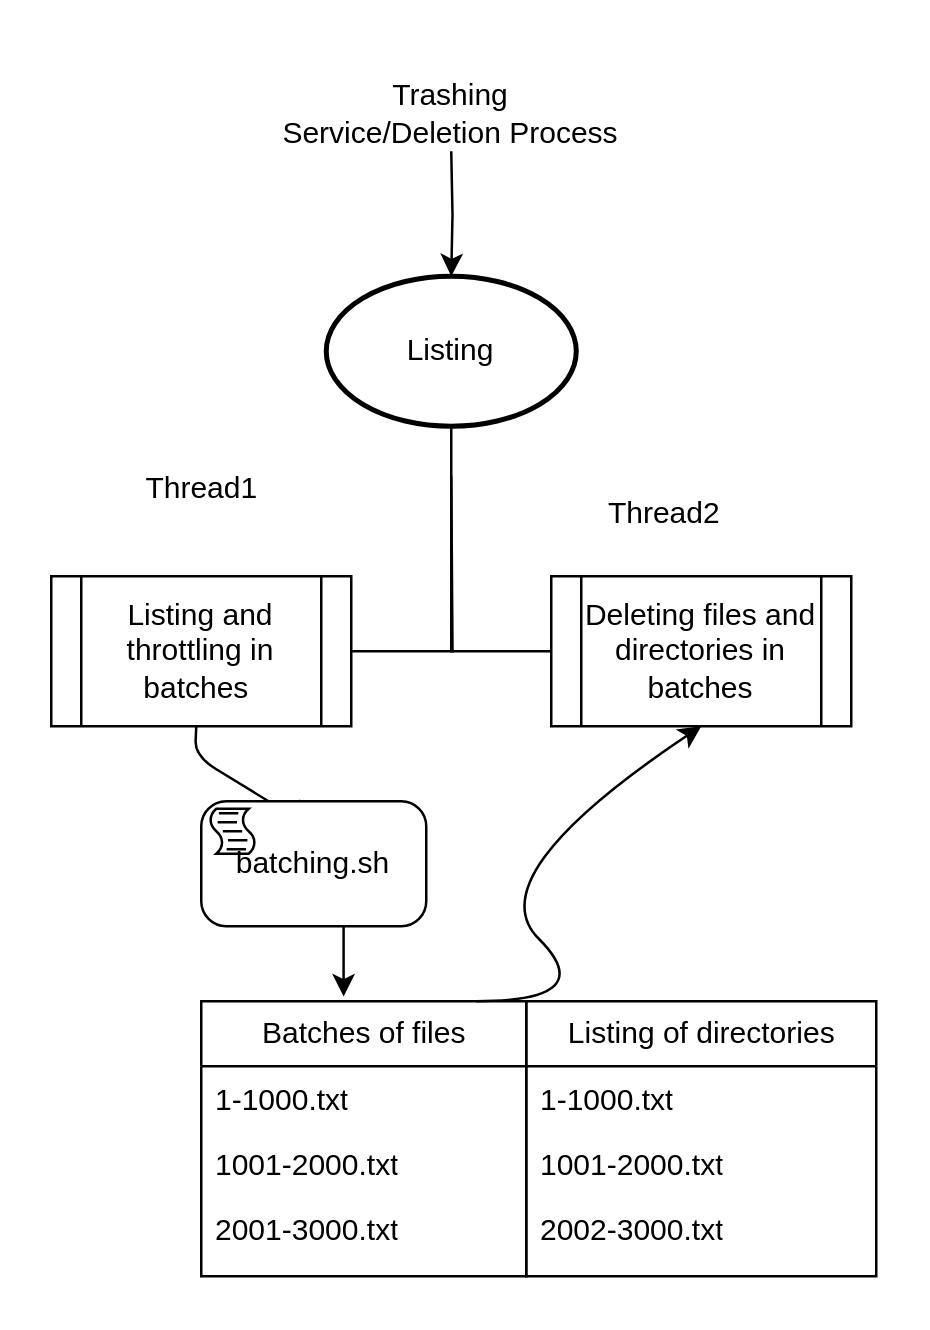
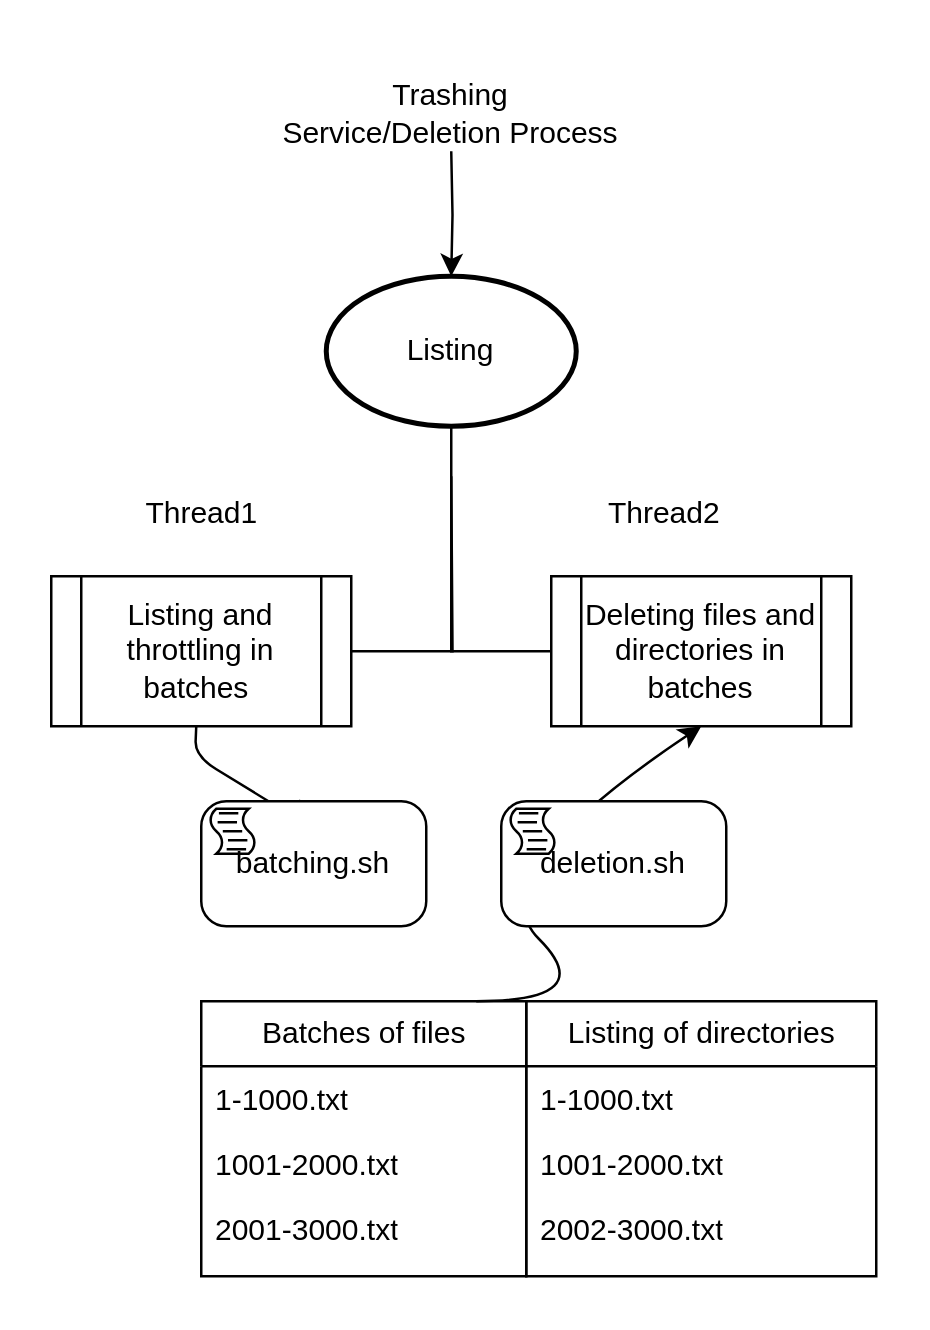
(201, 489) -> (201, 514)
none -> (614, 864)
(344, 953) -> none
